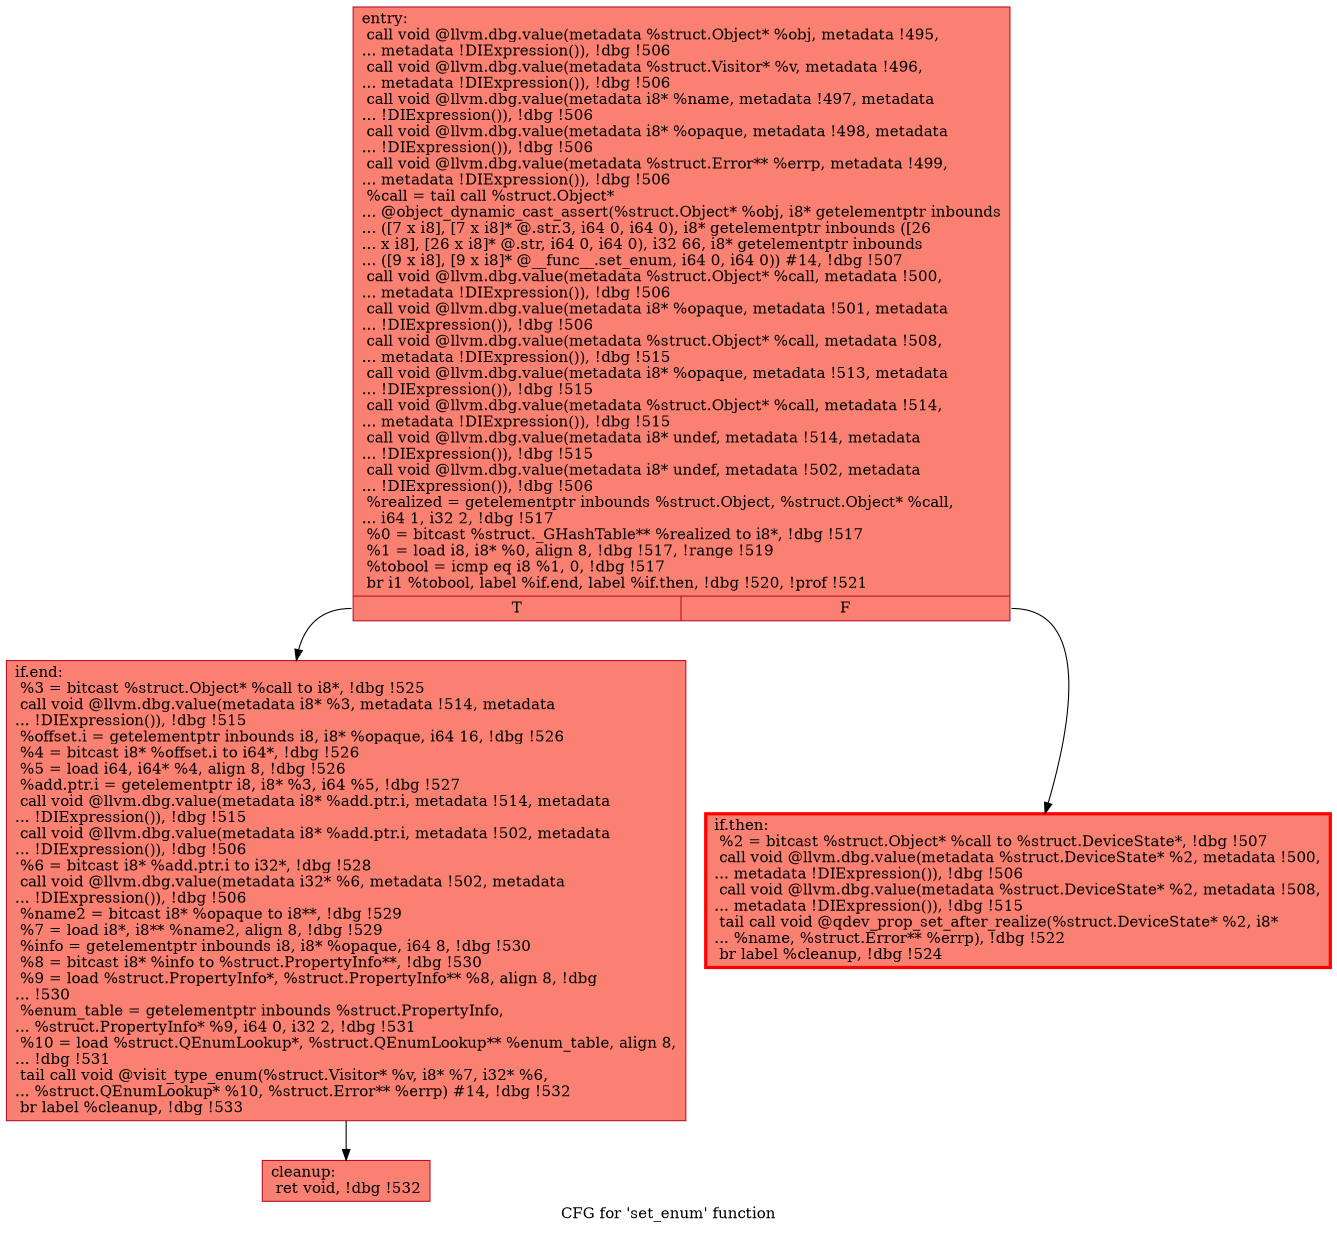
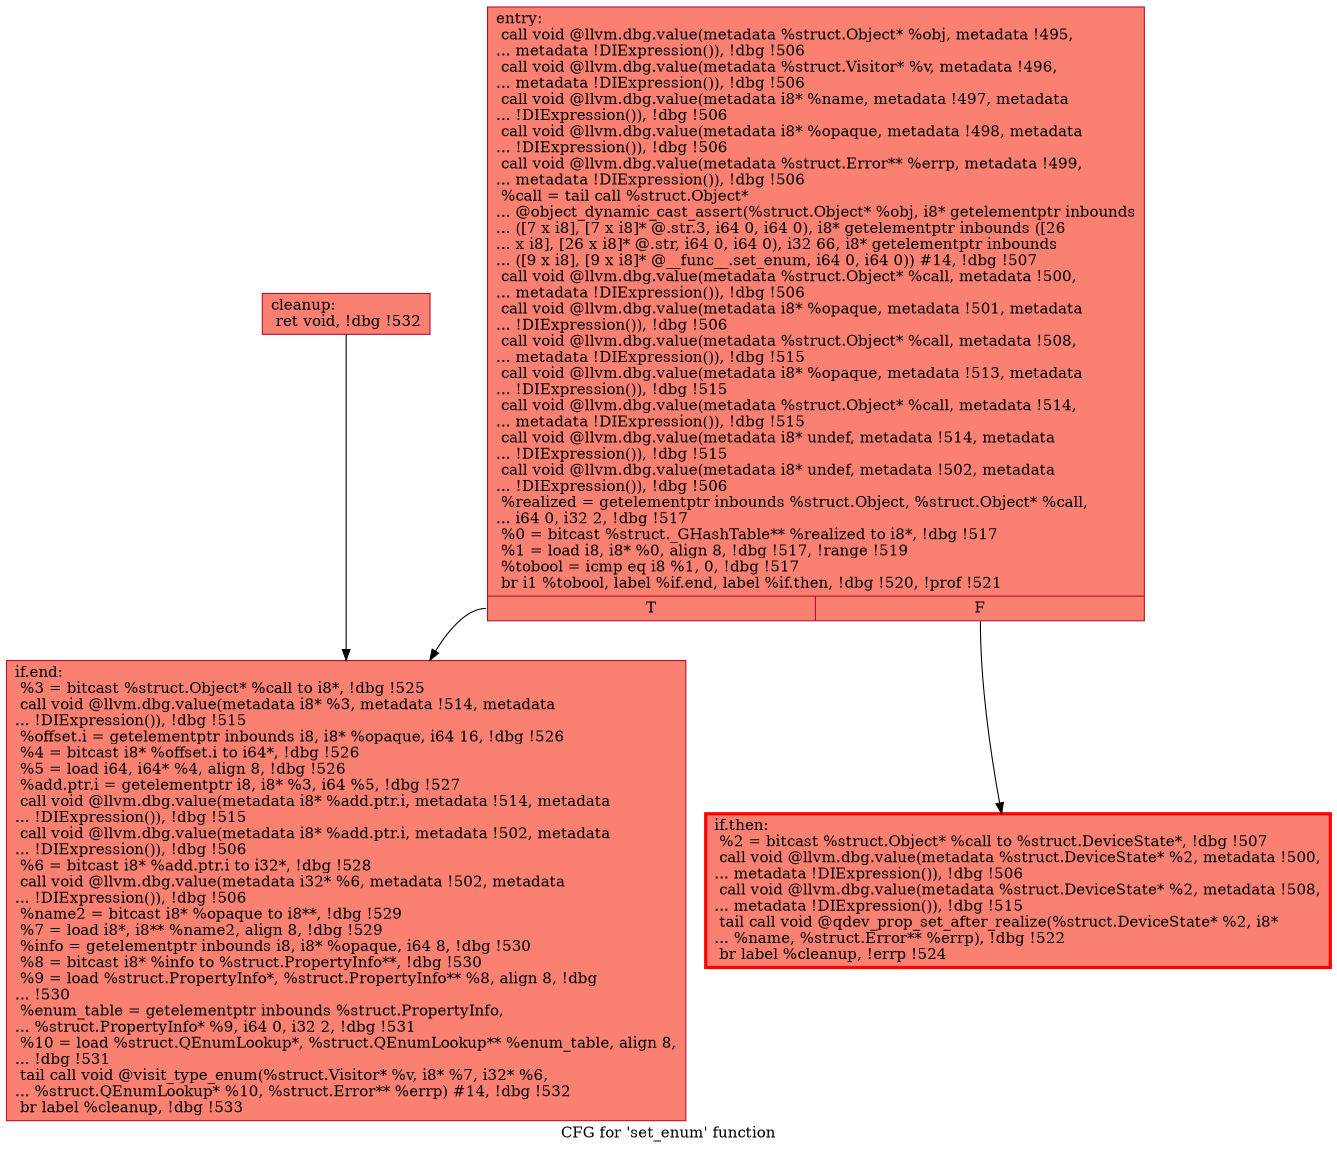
(458, 519) -> (592, 519)
(829, 955) -> (831, 955)
(346, 1135) -> (346, 492)
